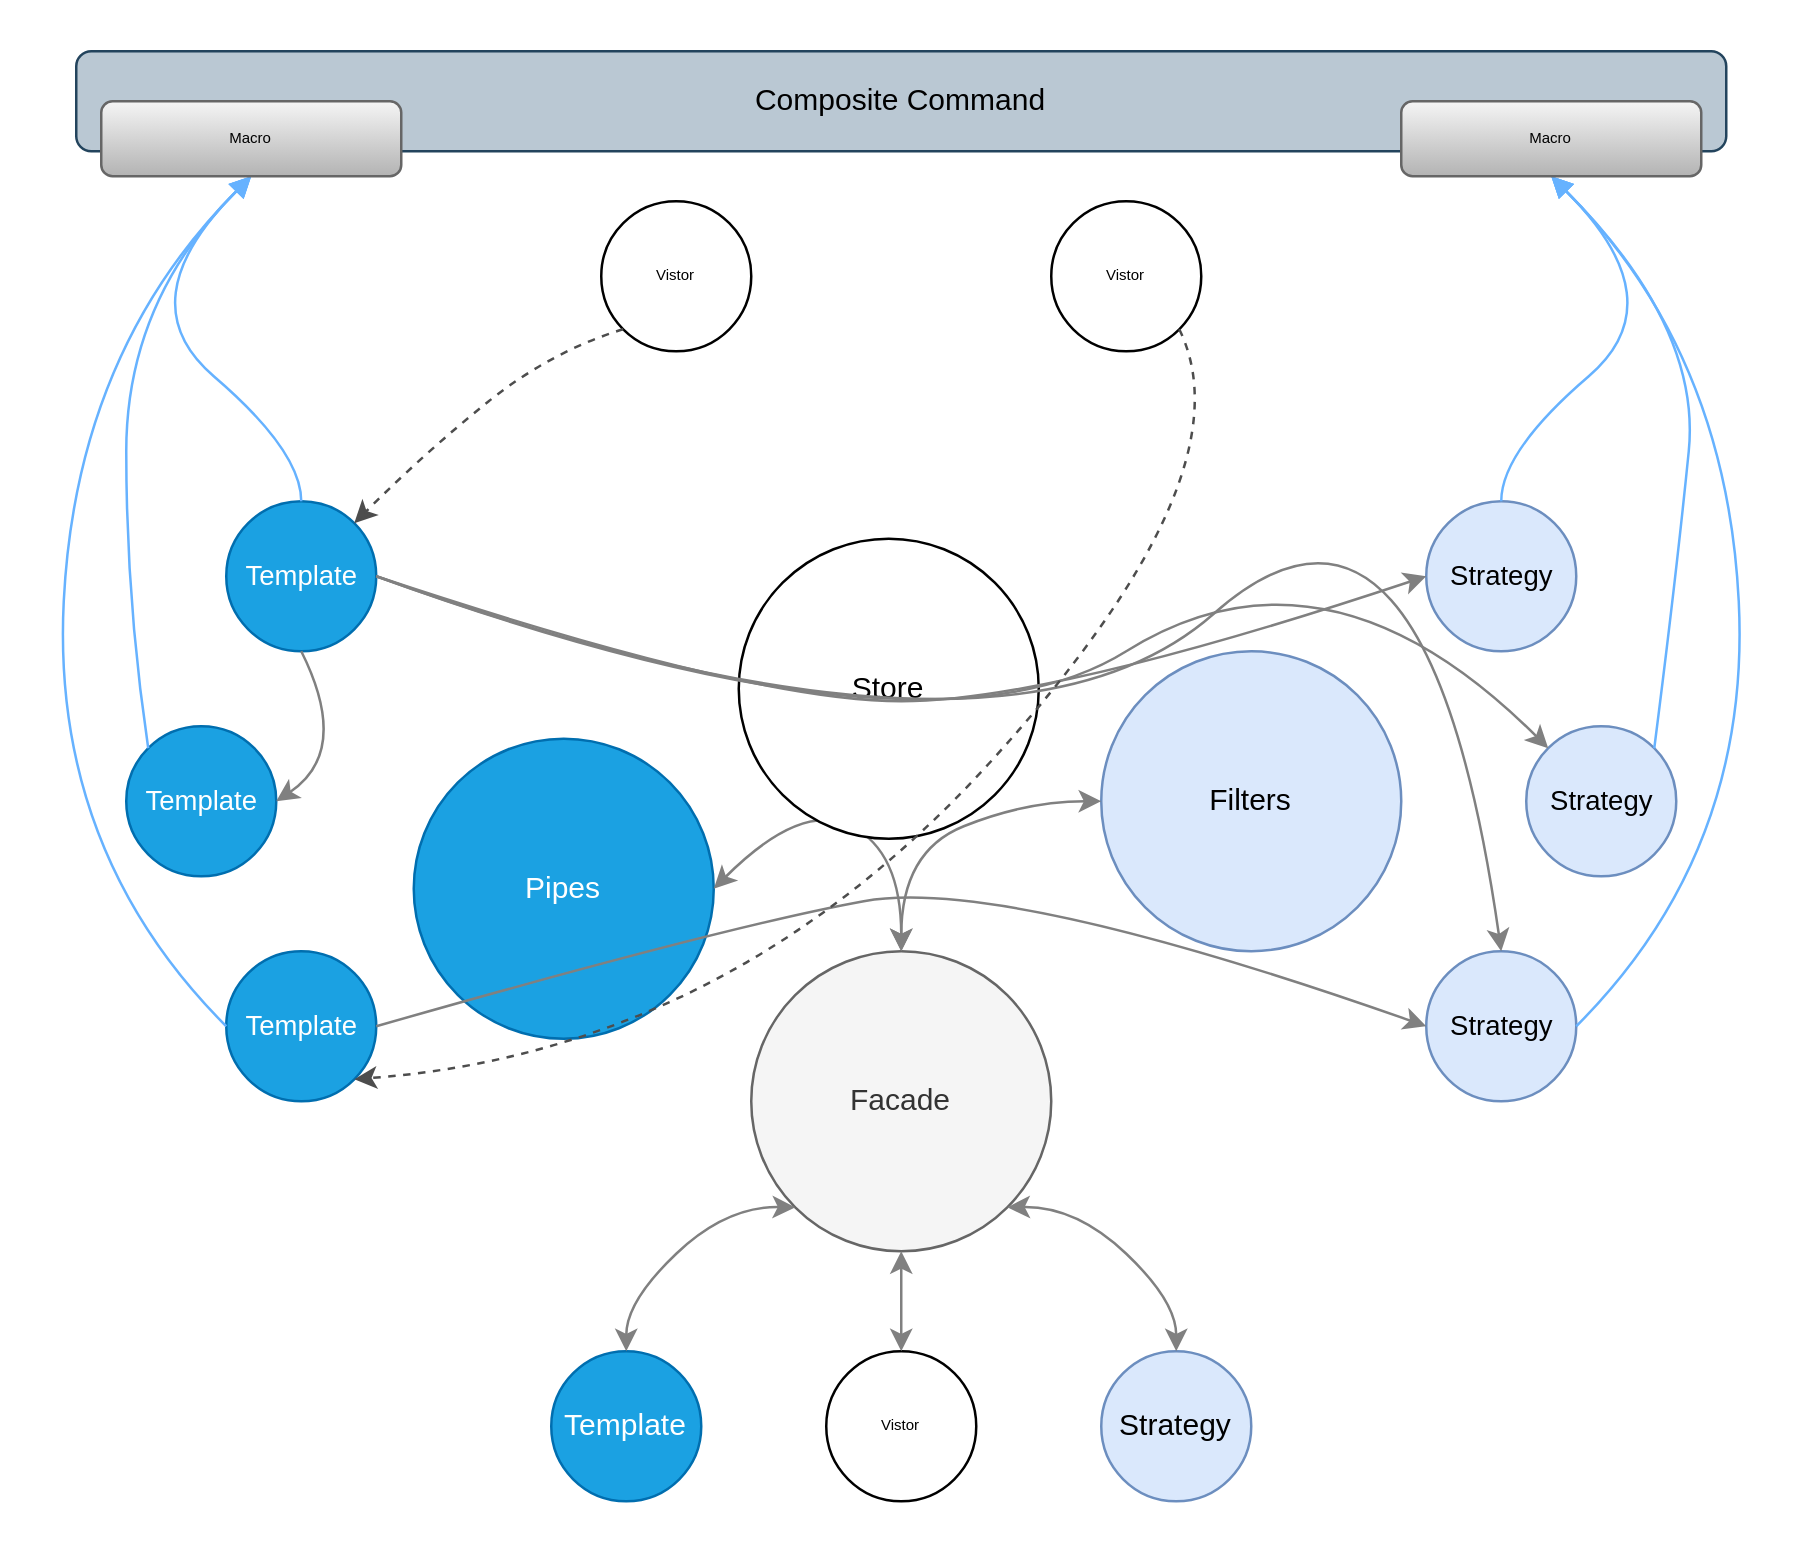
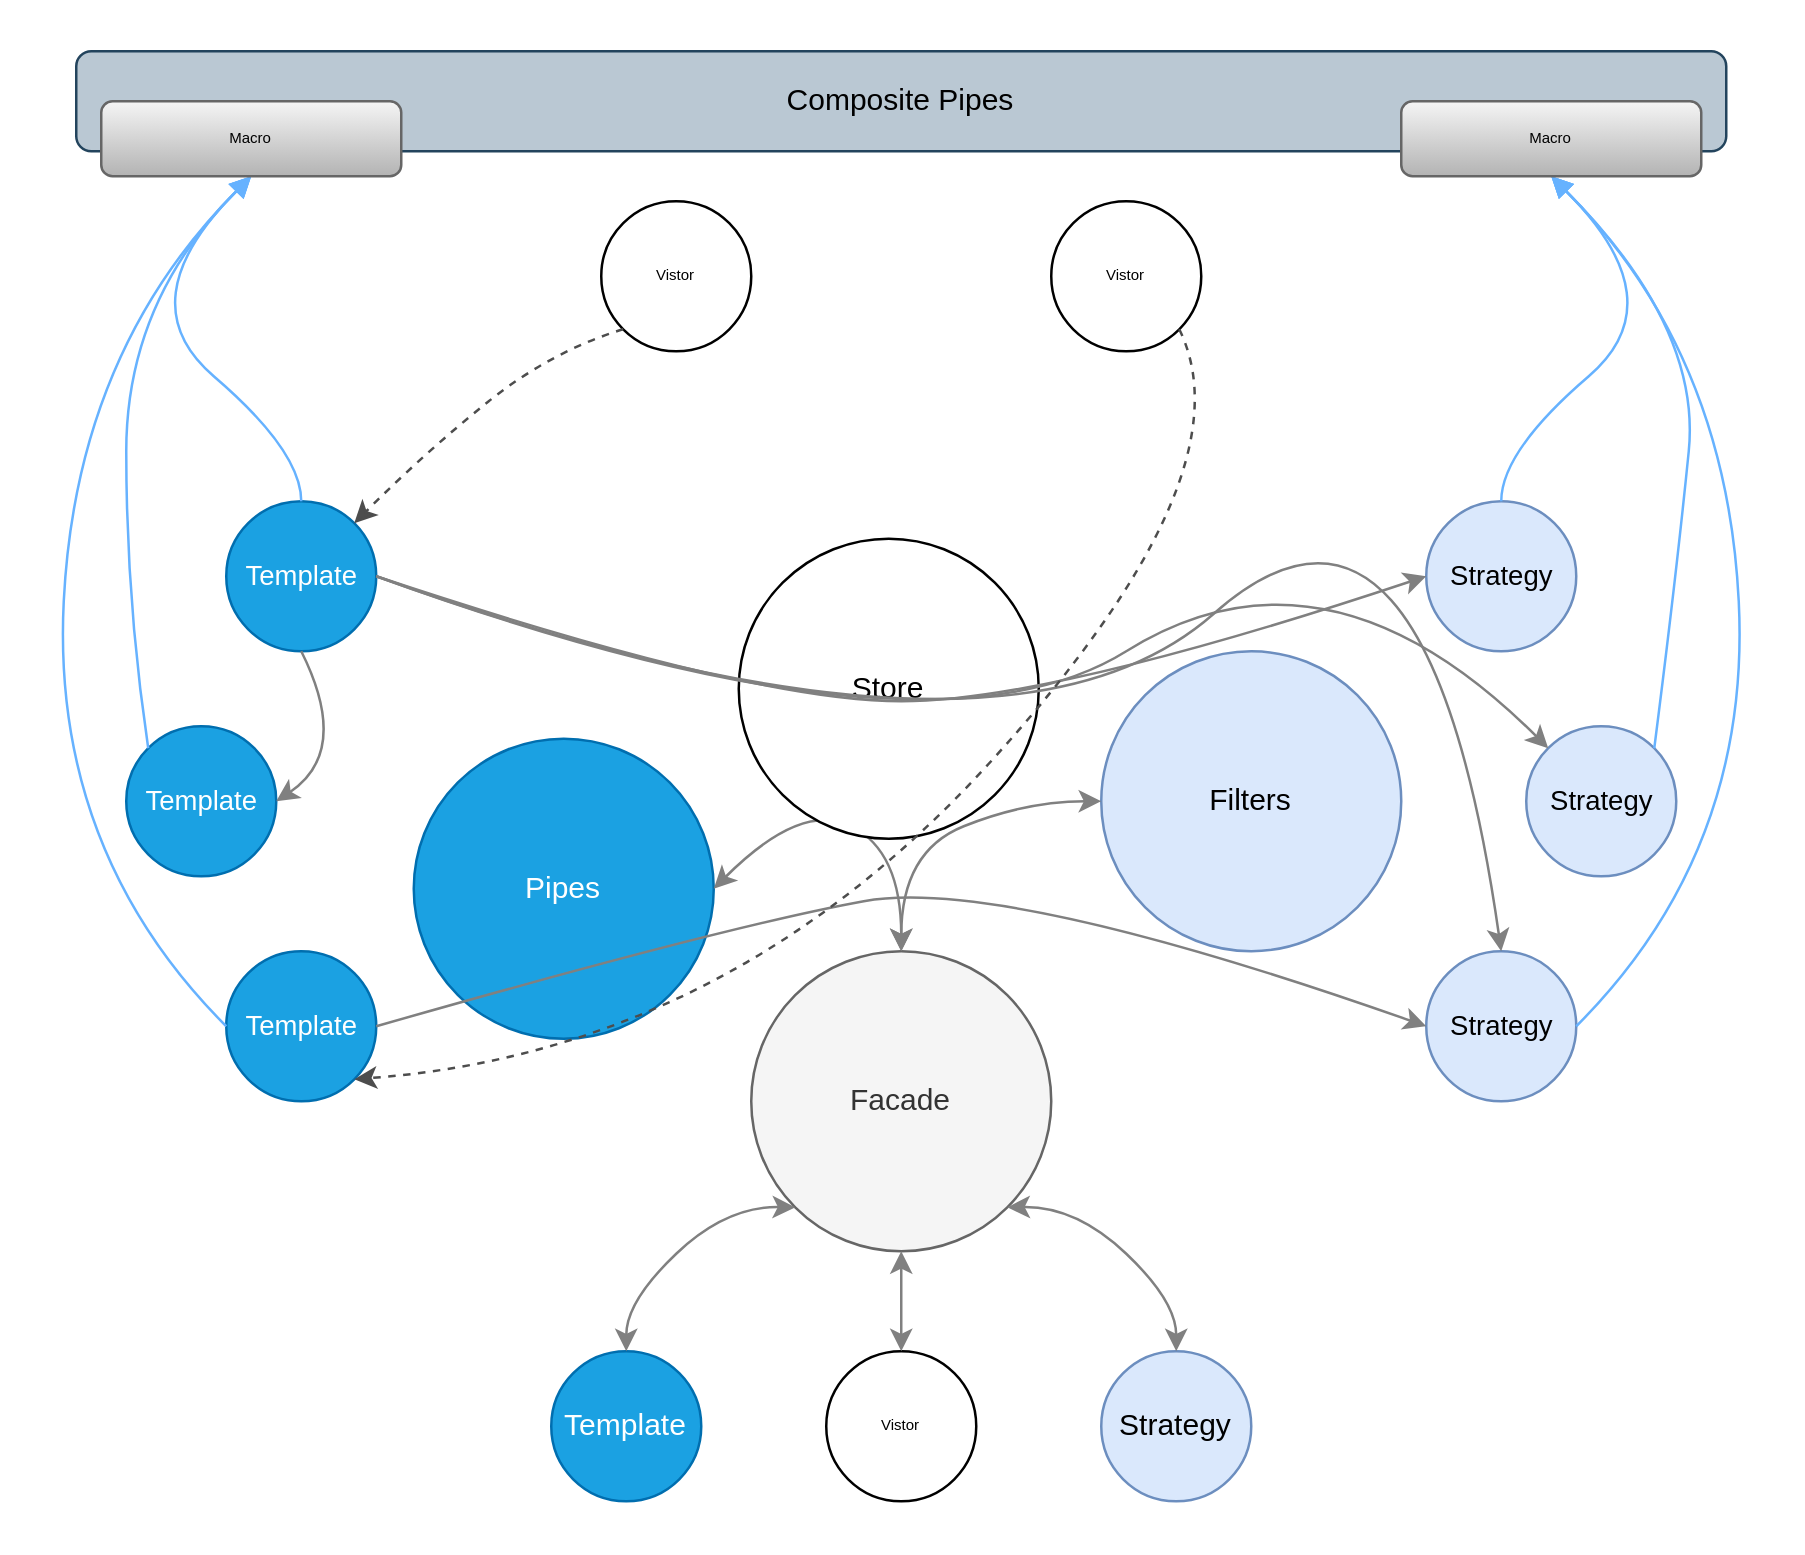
(901, 101) -> (901, 101)
